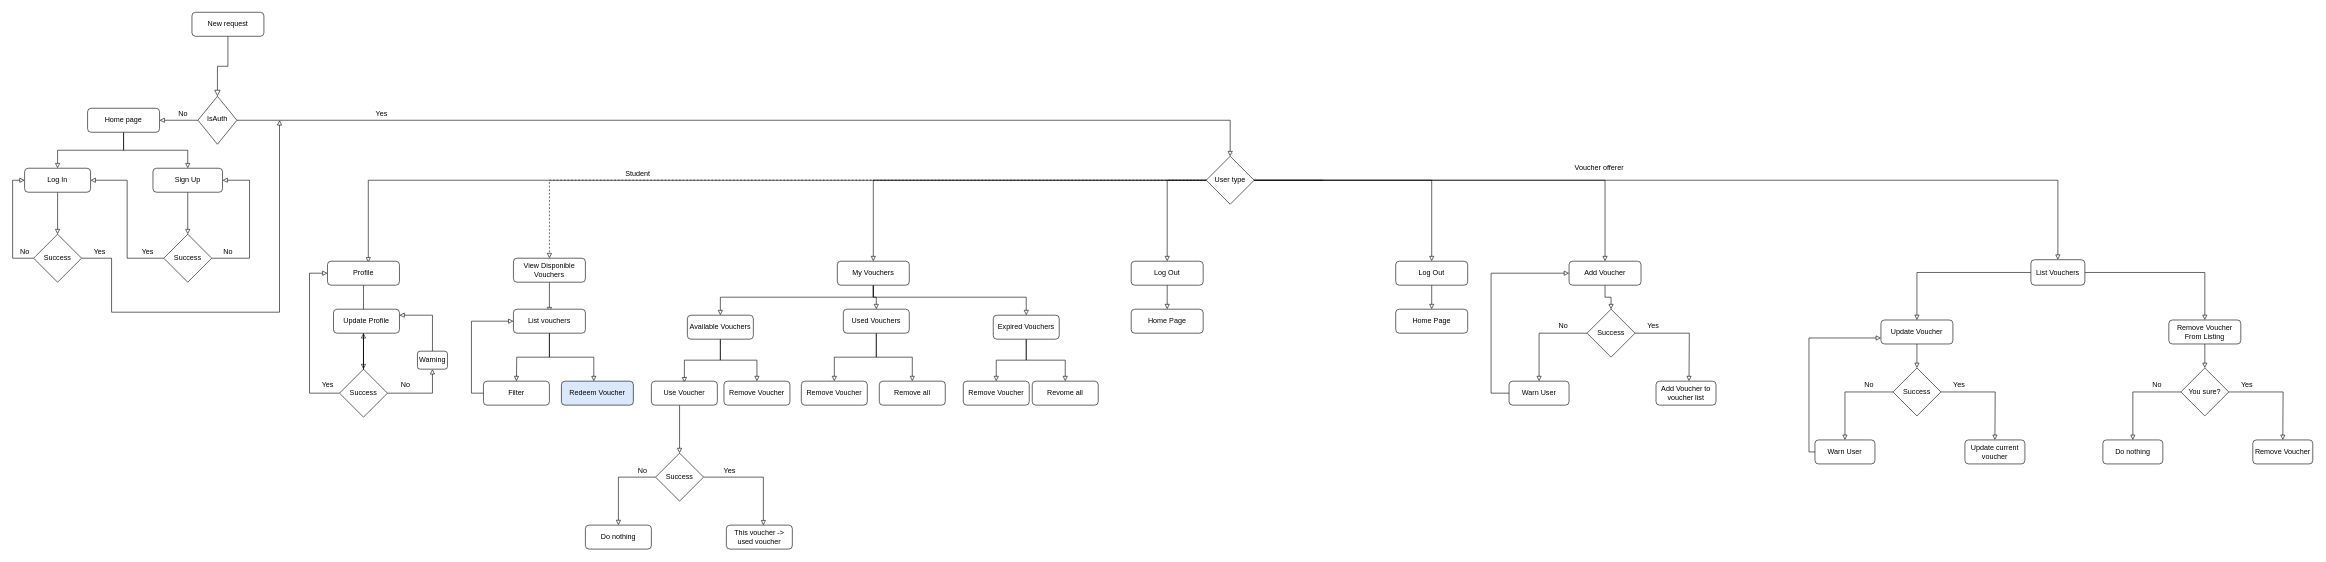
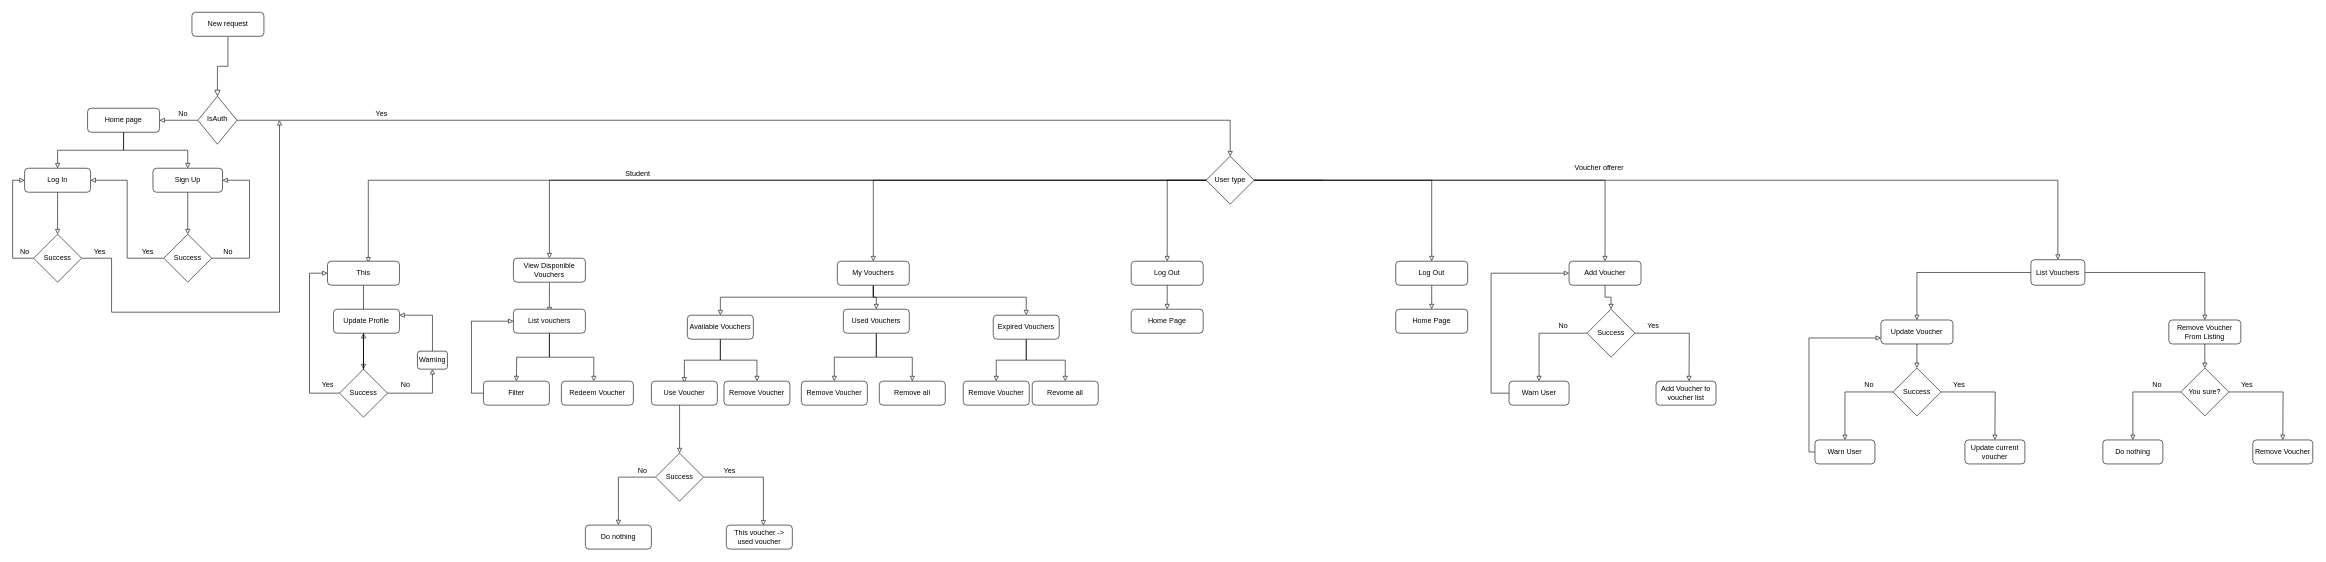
(549, 217) -> (549, 217)
(363, 273) -> (363, 273)
(597, 393) -> (597, 393)
